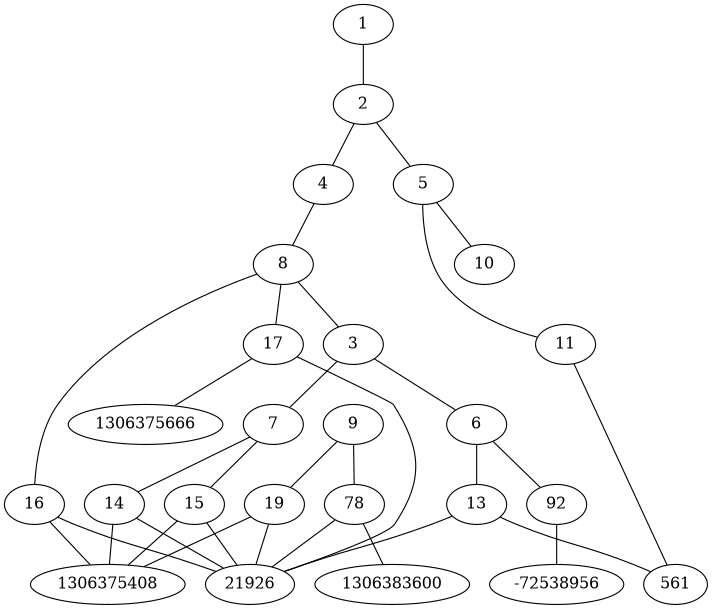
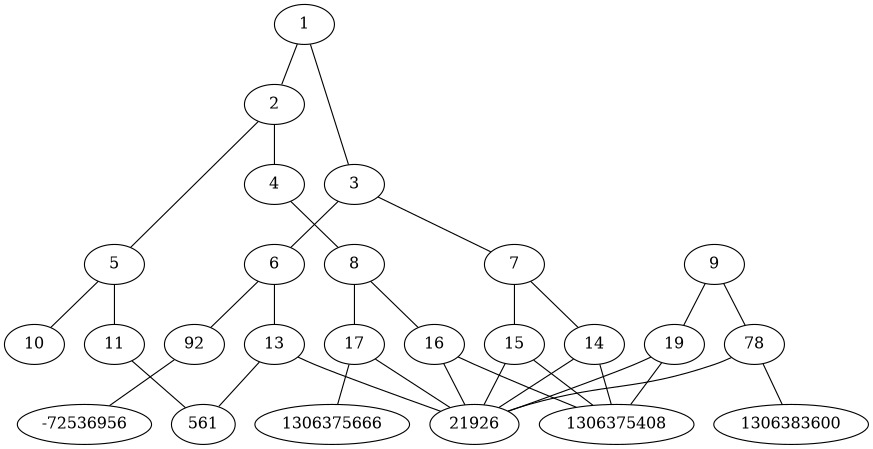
(318, 304) -> (329, 104)
(557, 584) -> (84, 424)
